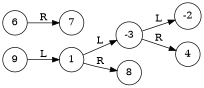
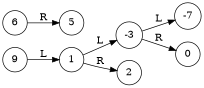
(188, 16) -> (188, 16)
(72, 23) -> (72, 23)
(188, 54) -> (188, 54)
(129, 73) -> (129, 73)
